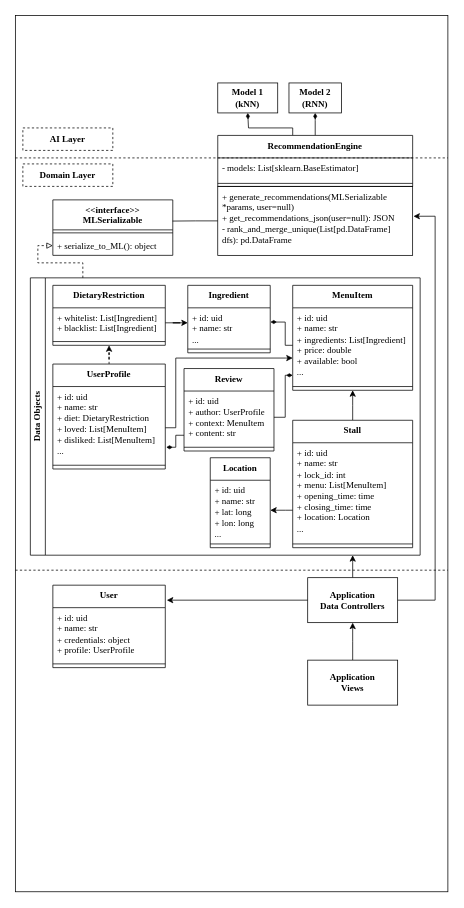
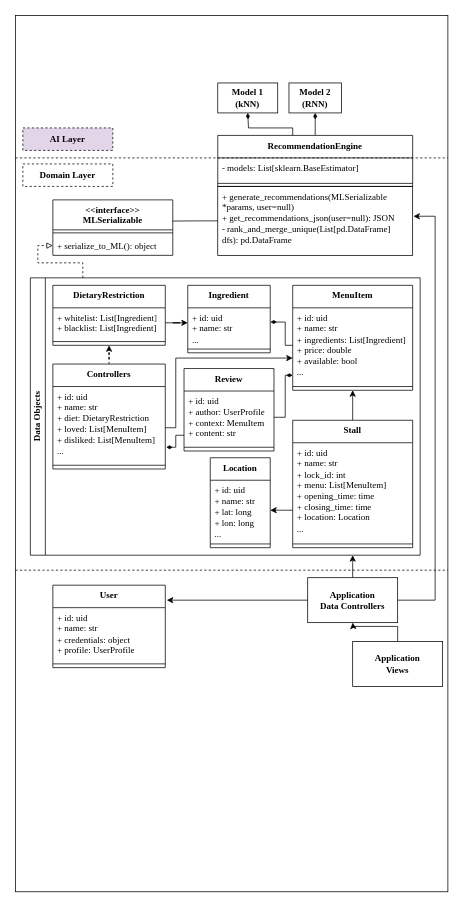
(68, 139) -> (68, 139)
(109, 375) -> (109, 375)
(353, 683) -> (398, 664)
